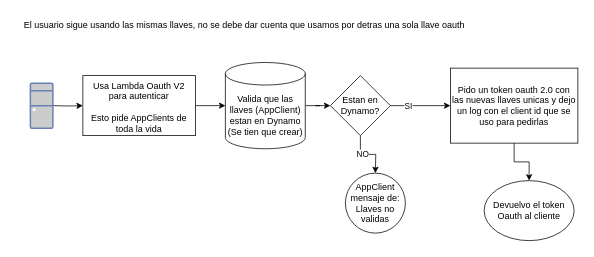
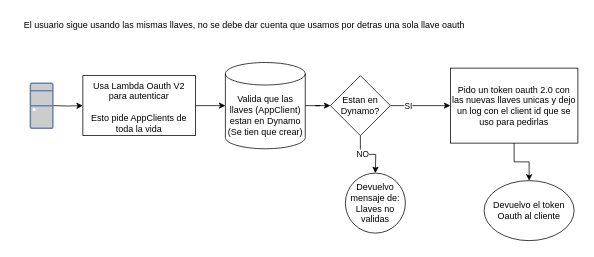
(375, 203) -> (375, 203)
